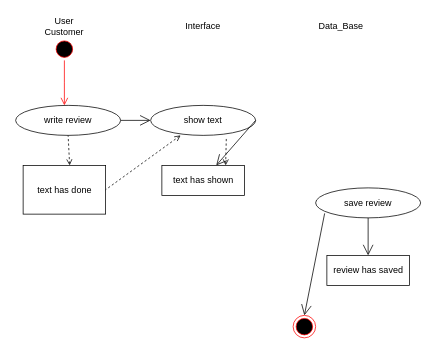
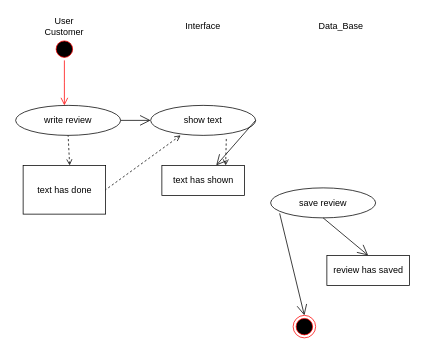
(368, 203) -> (323, 203)
